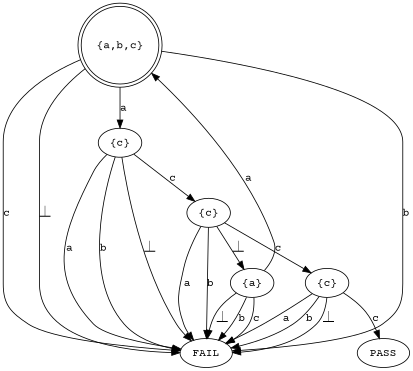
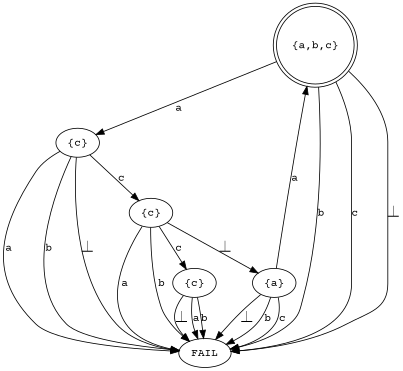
(383, 353) -> none
